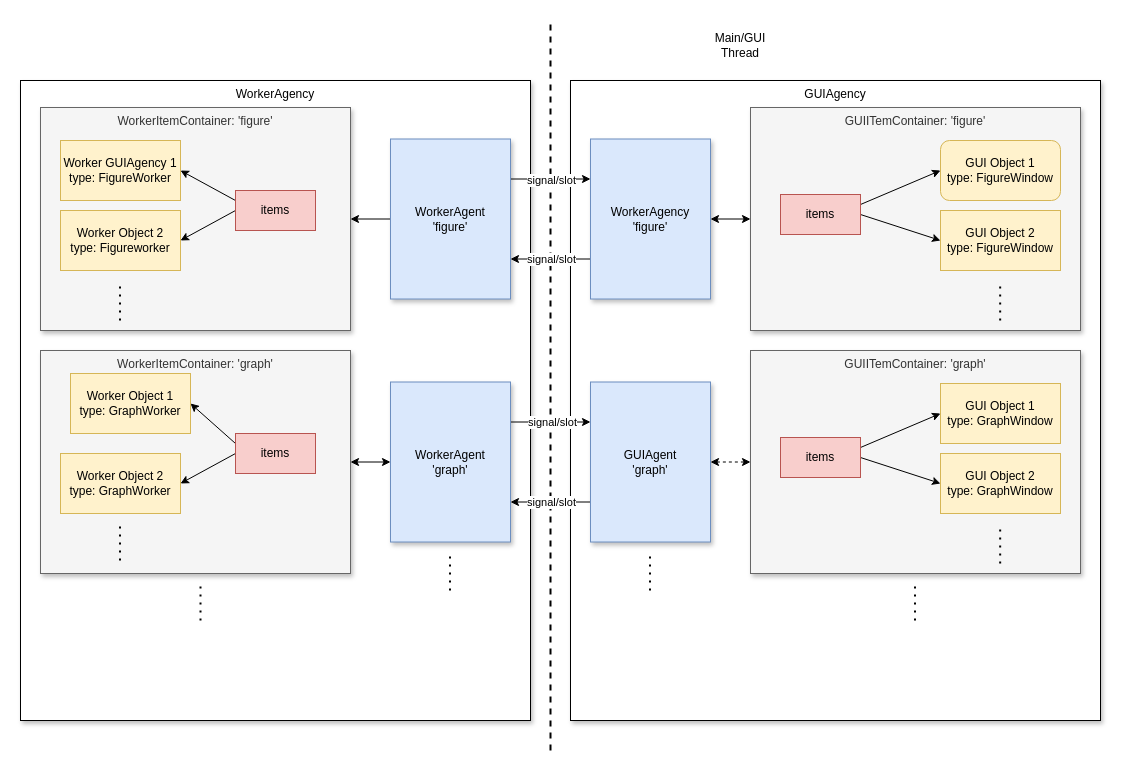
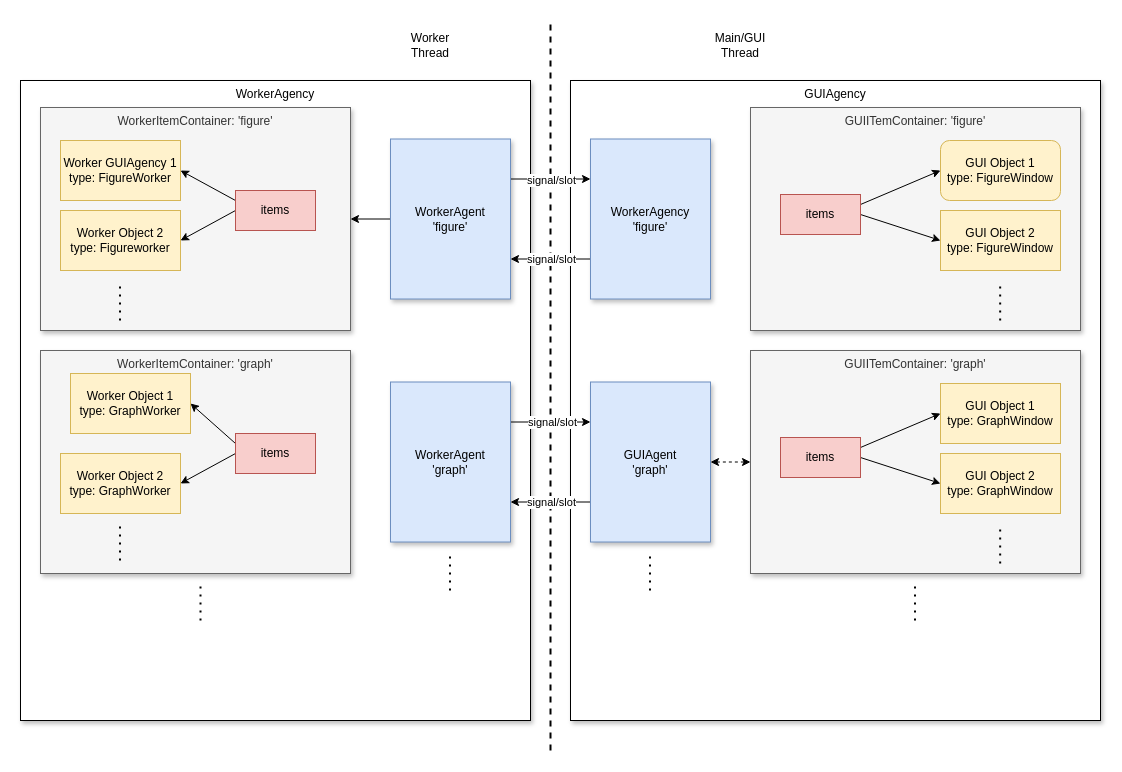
none -> (431, 46)
(730, 219) -> none
(370, 462) -> none
